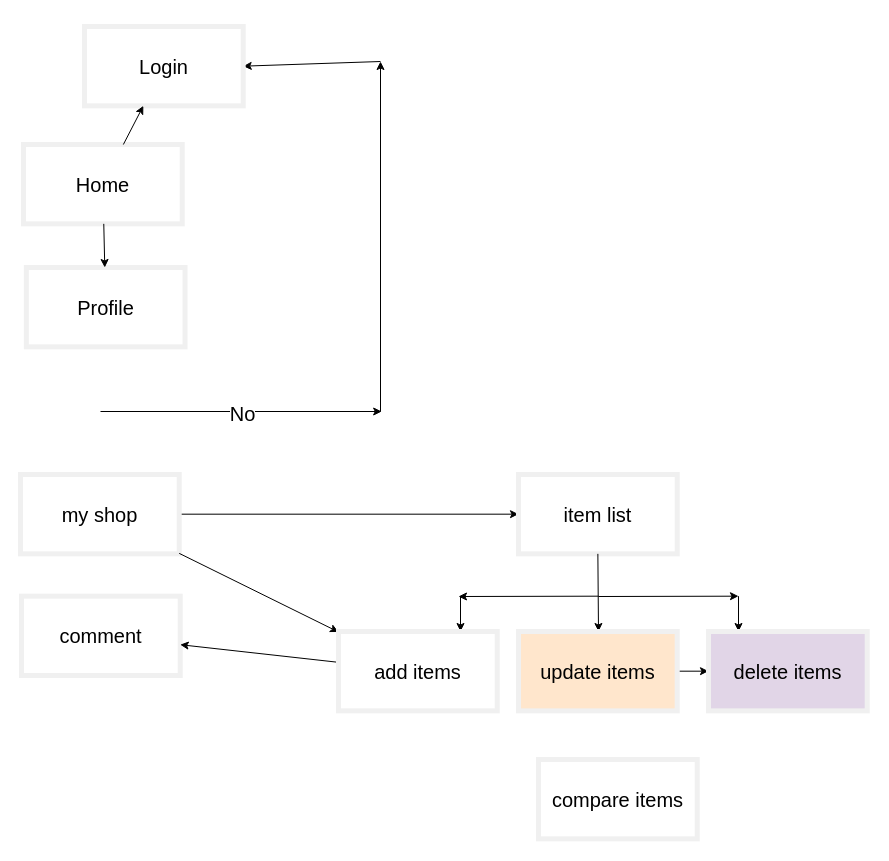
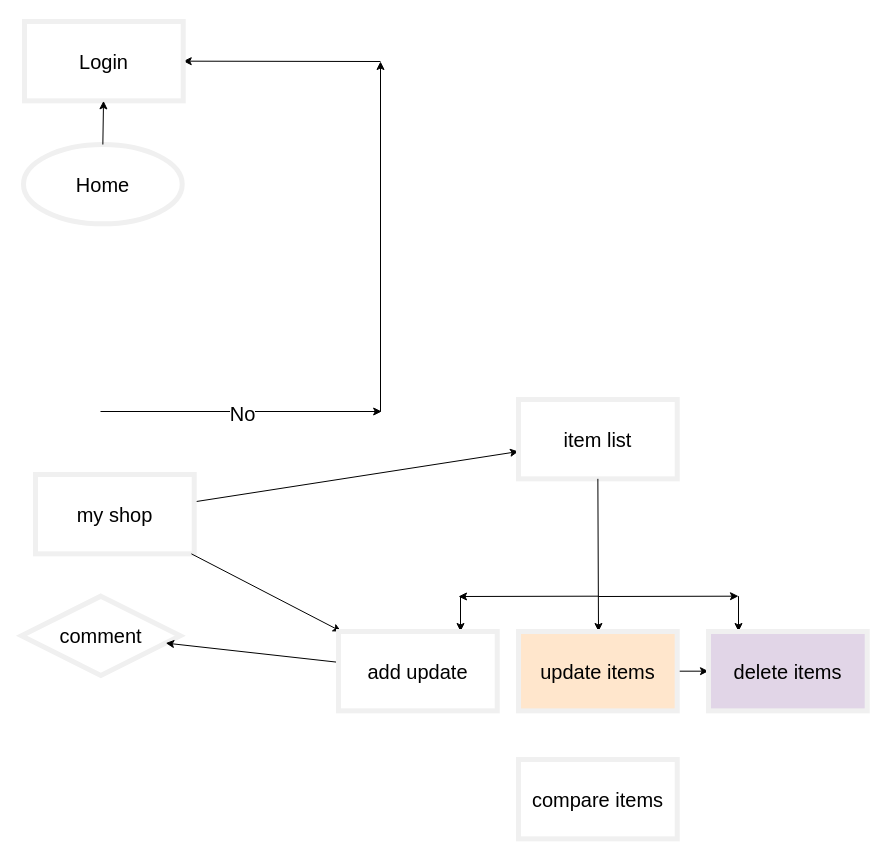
(164, 66) -> (104, 61)
(103, 184) -> (103, 184)
(104, 242) -> none
(106, 307) -> none
(100, 514) -> (115, 514)
(598, 514) -> (598, 439)
(101, 636) -> (101, 636)
(418, 672) -> (418, 672)
(618, 799) -> (598, 799)
